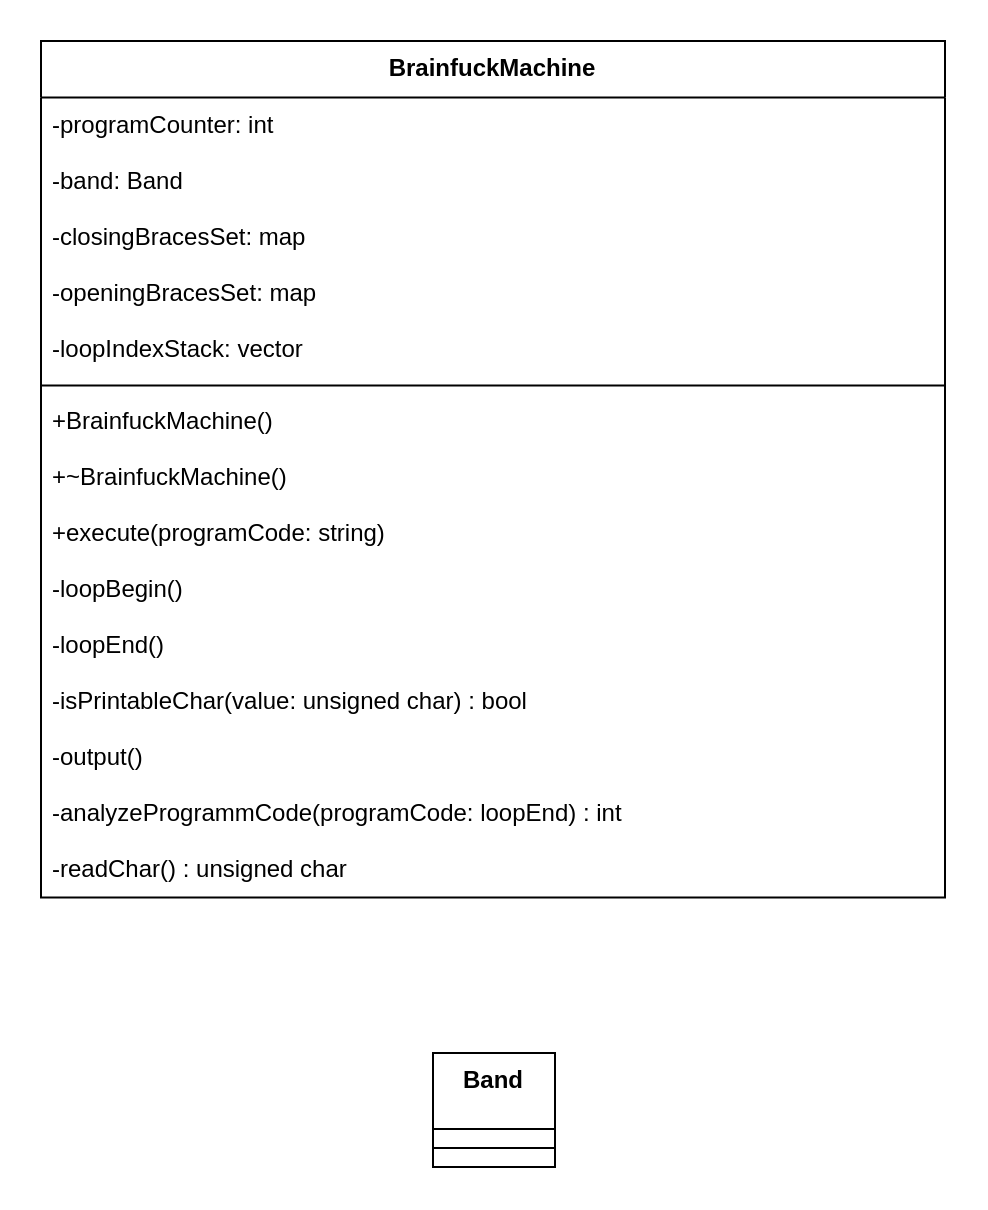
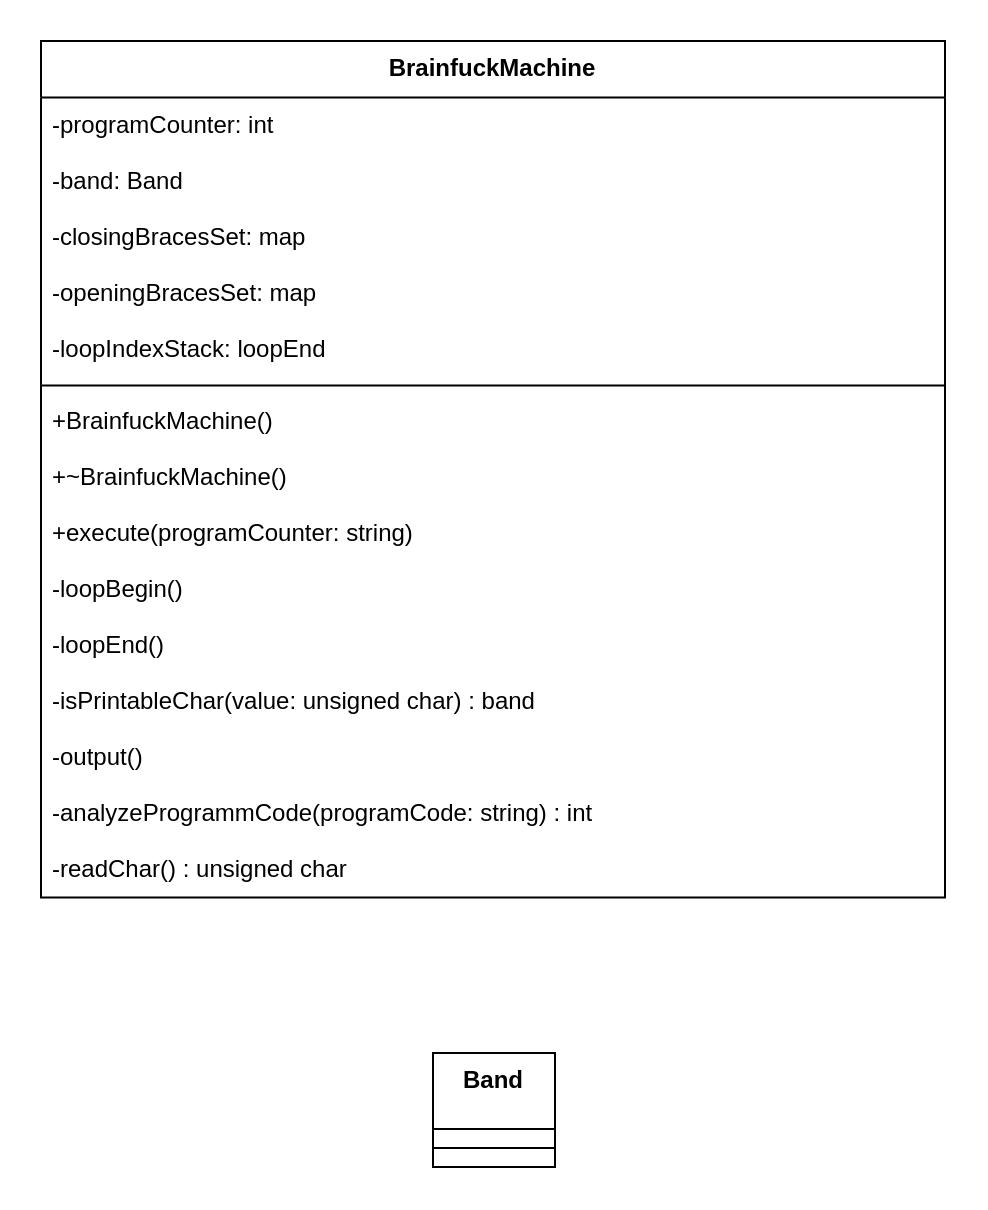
(197, 349) -> (201, 349)
(238, 533) -> (258, 533)
(317, 701) -> (320, 701)
(350, 813) -> (343, 813)
